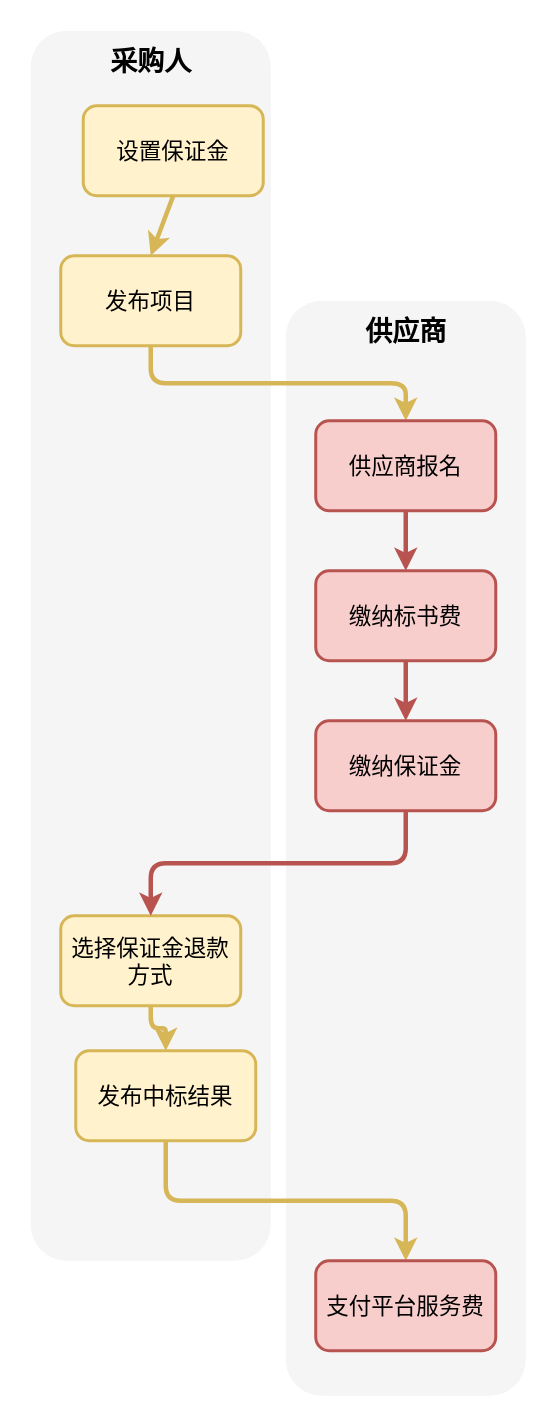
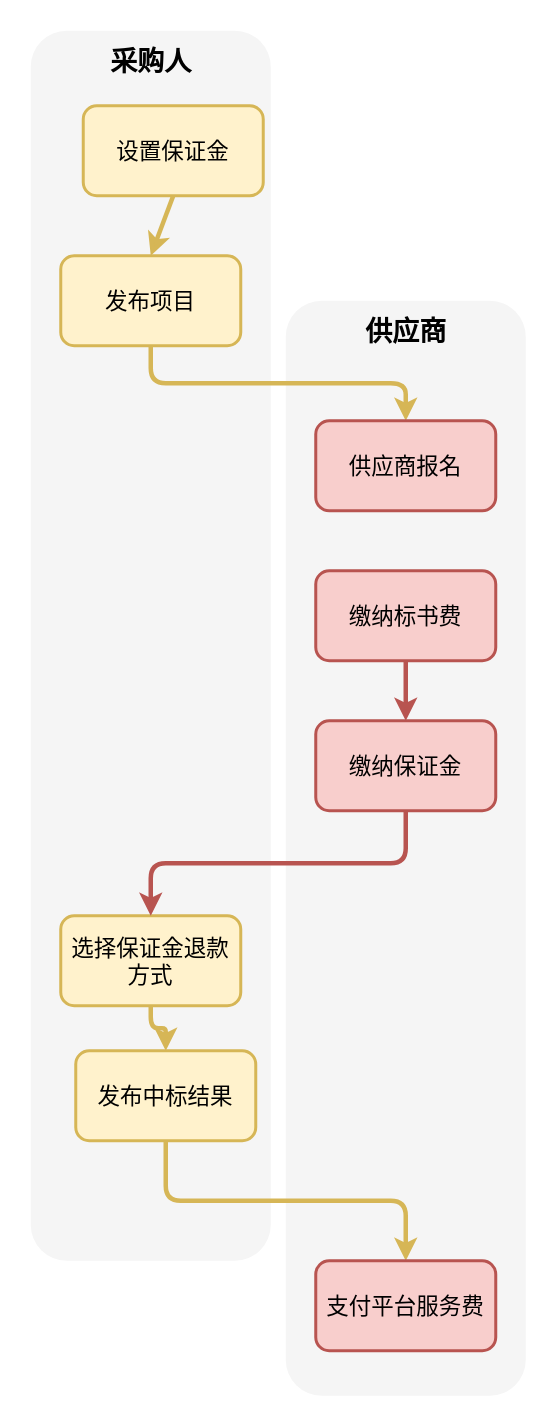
(406, 533) -> none
